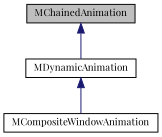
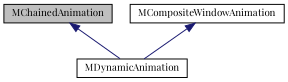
(81, 101) -> (165, 44)
